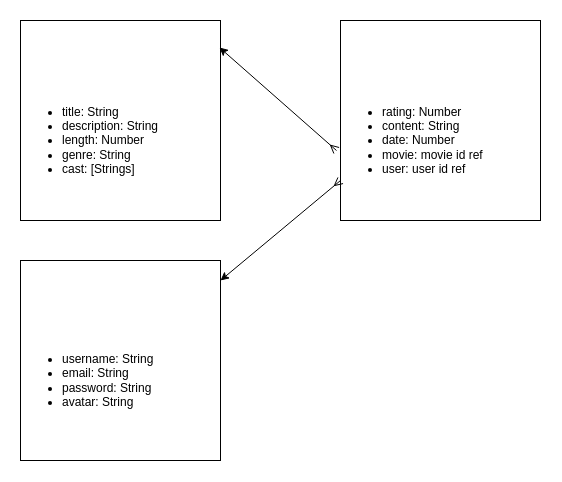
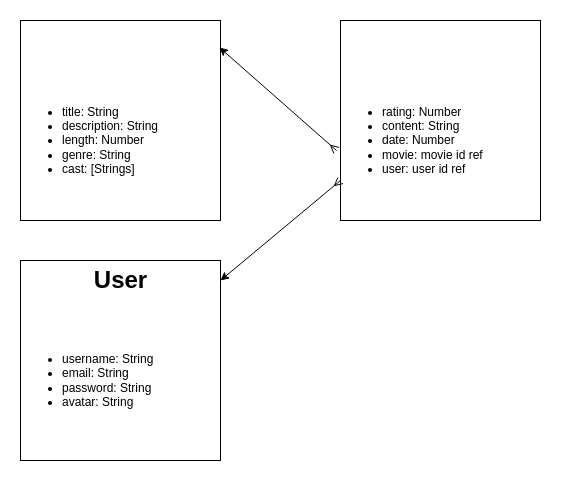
none -> (121, 281)
